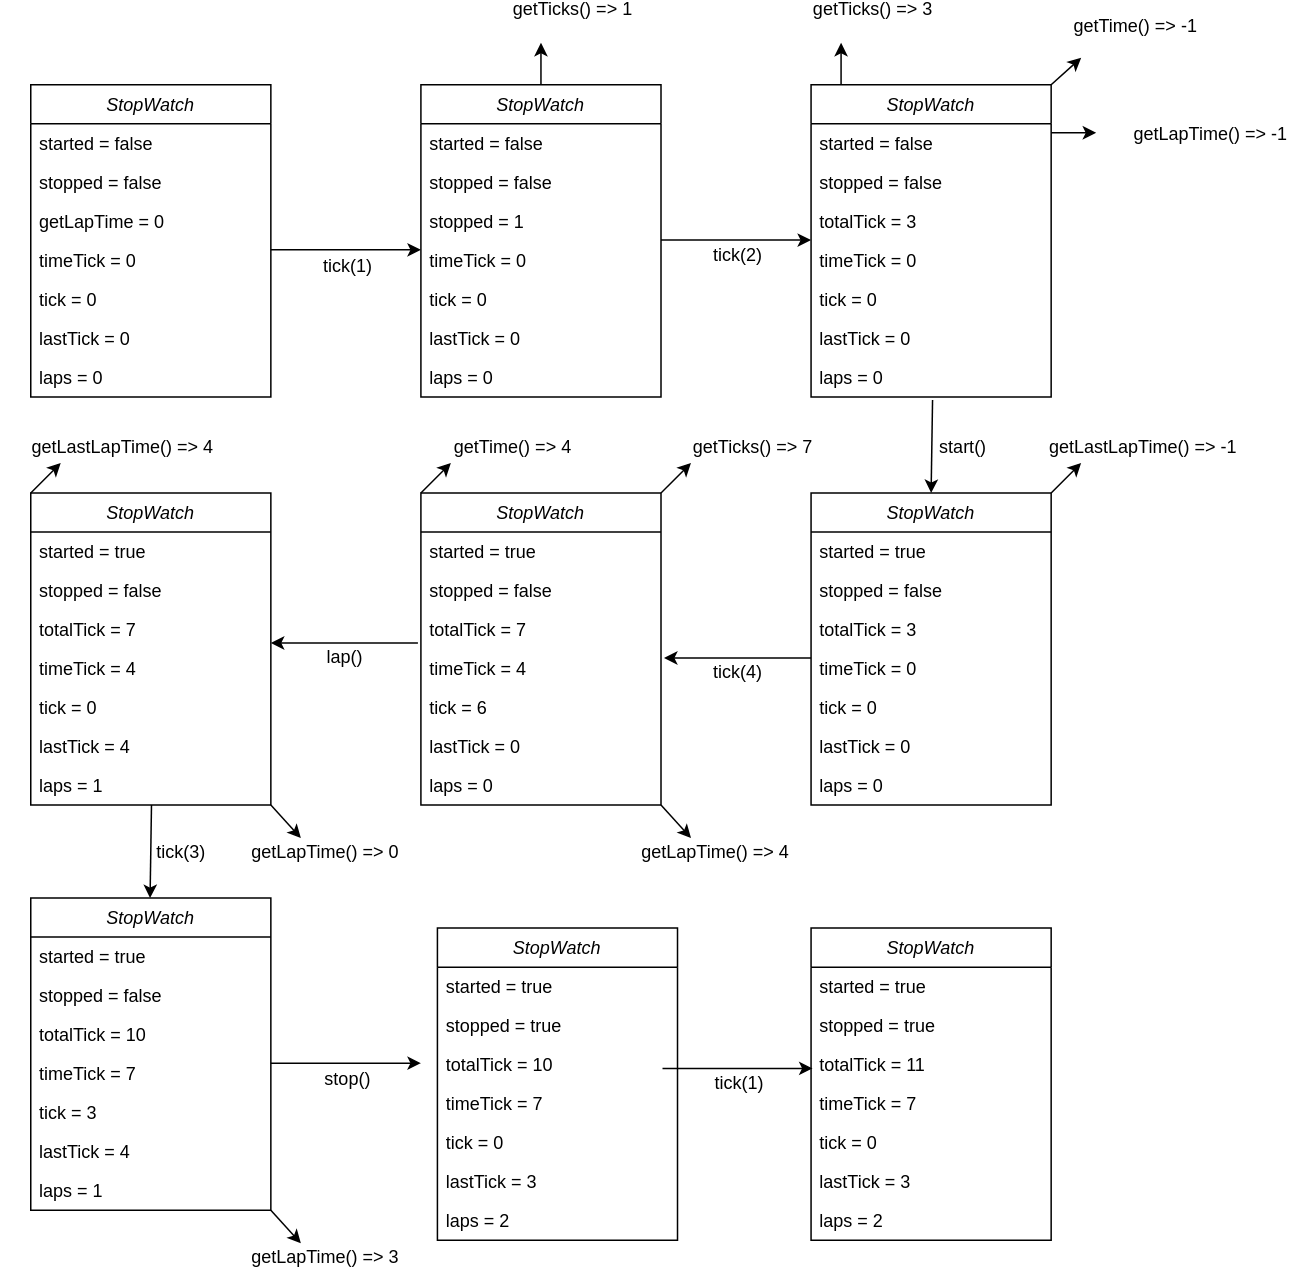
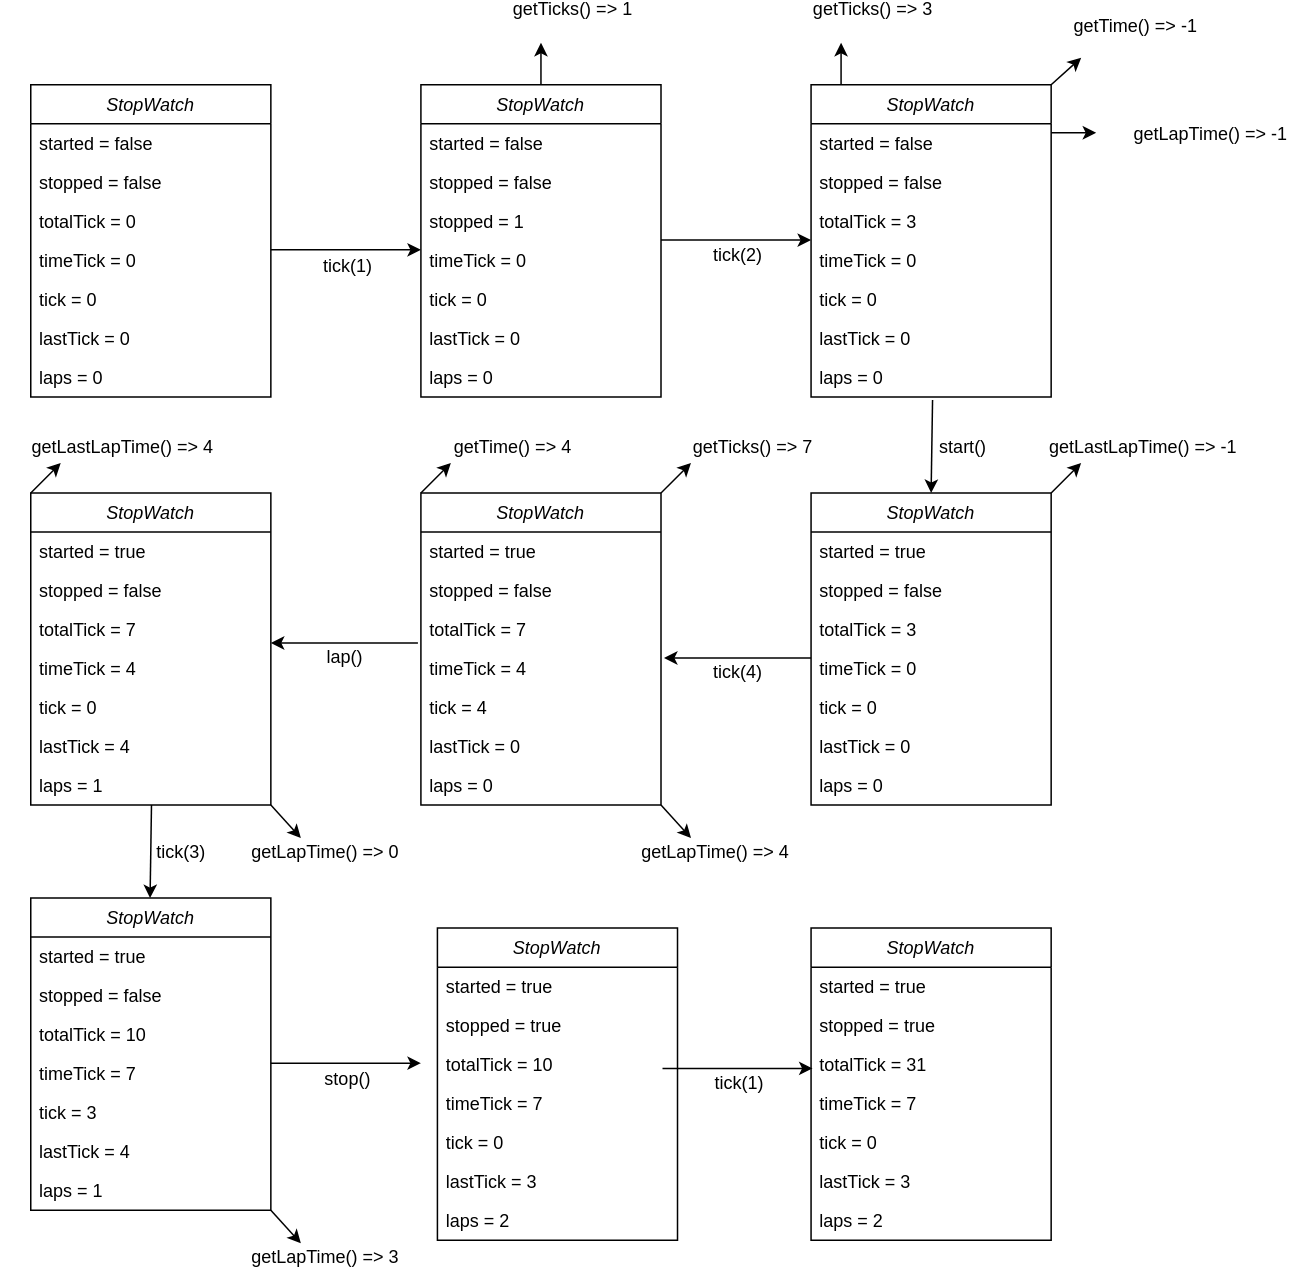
(103, 222) -> (95, 222)
(462, 708) -> (462, 708)
(880, 1065) -> (880, 1065)
